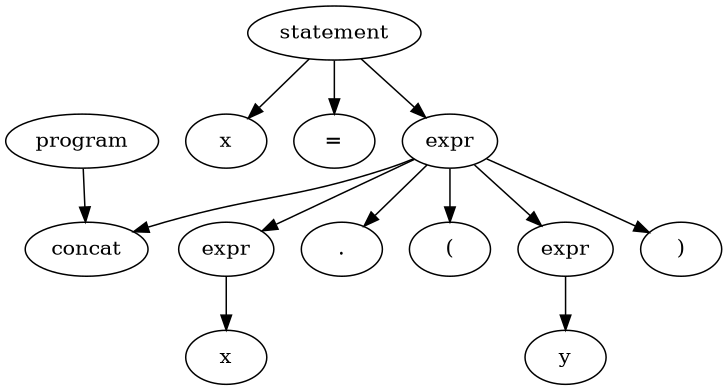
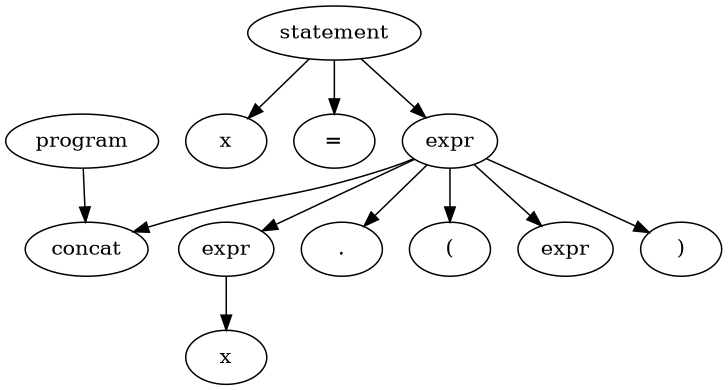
(566, 357) -> none
